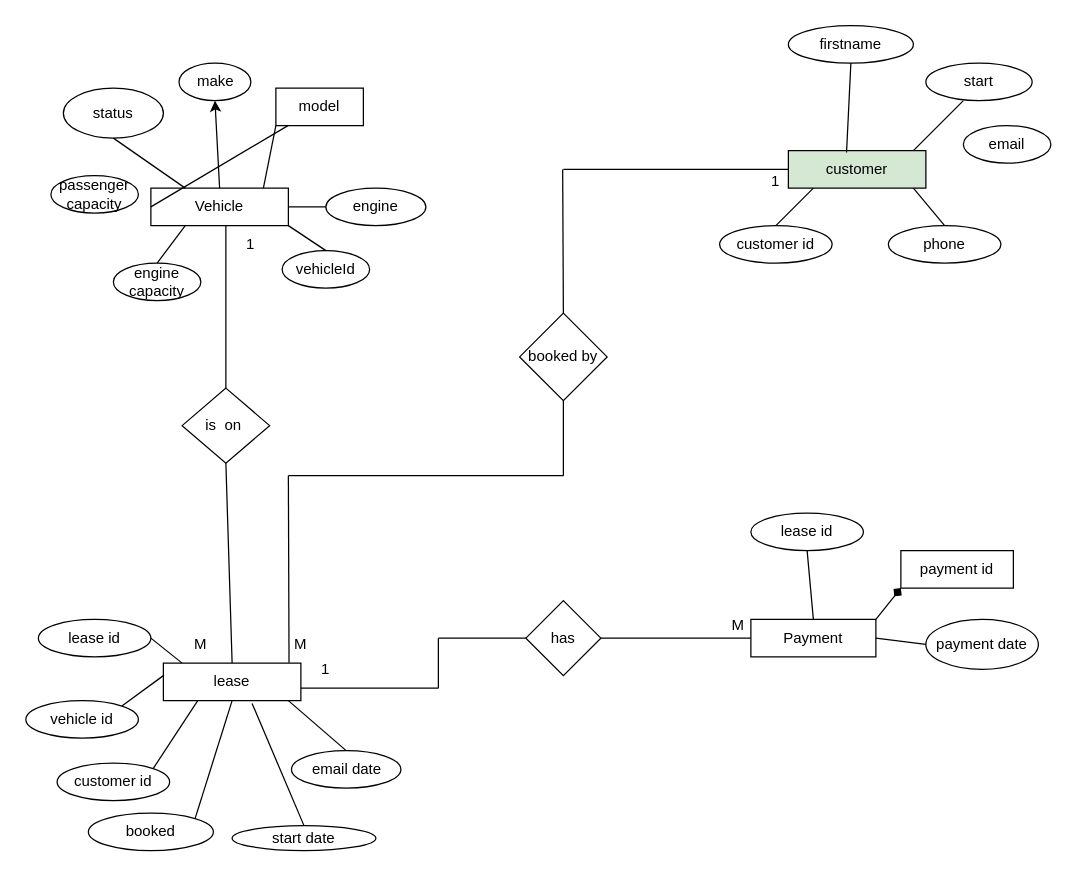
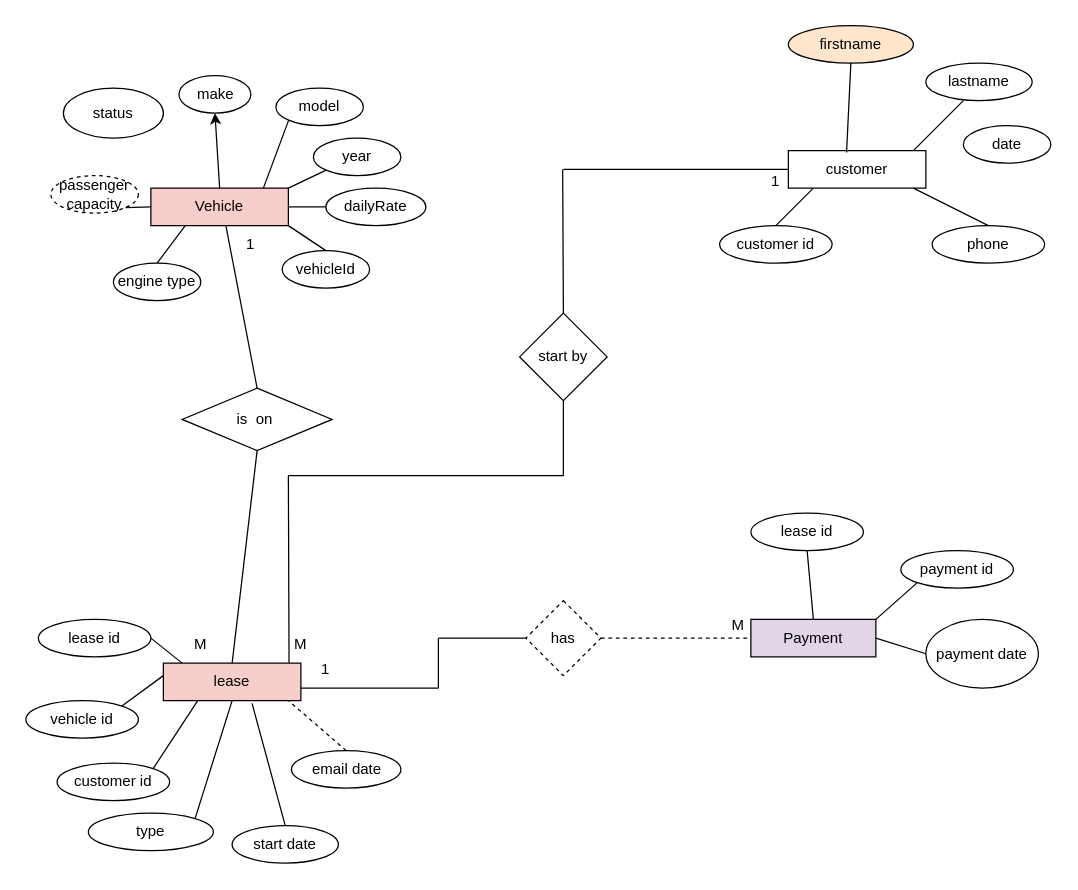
(851, 44) -> (851, 44)
(215, 82) -> (215, 94)
(979, 82) -> (979, 82)
(319, 107) -> (319, 107)
(1007, 144) -> (1007, 144)
none -> (357, 157)
(147, 162) -> none
(220, 166) -> (138, 207)
(857, 169) -> (857, 169)
none -> (307, 179)
(94, 194) -> (94, 194)
(219, 207) -> (219, 207)
(376, 207) -> (376, 207)
(944, 244) -> (988, 244)
(157, 282) -> (157, 282)
(563, 357) -> (563, 357)
(226, 426) -> (257, 419)
(957, 569) -> (957, 569)
(885, 608) -> (896, 601)
(563, 638) -> (563, 638)
(676, 638) -> (676, 638)
(813, 638) -> (813, 638)
(982, 644) -> (982, 654)
(232, 682) -> (232, 682)
(316, 725) -> (316, 725)
(151, 832) -> (151, 832)
(304, 838) -> (285, 844)
